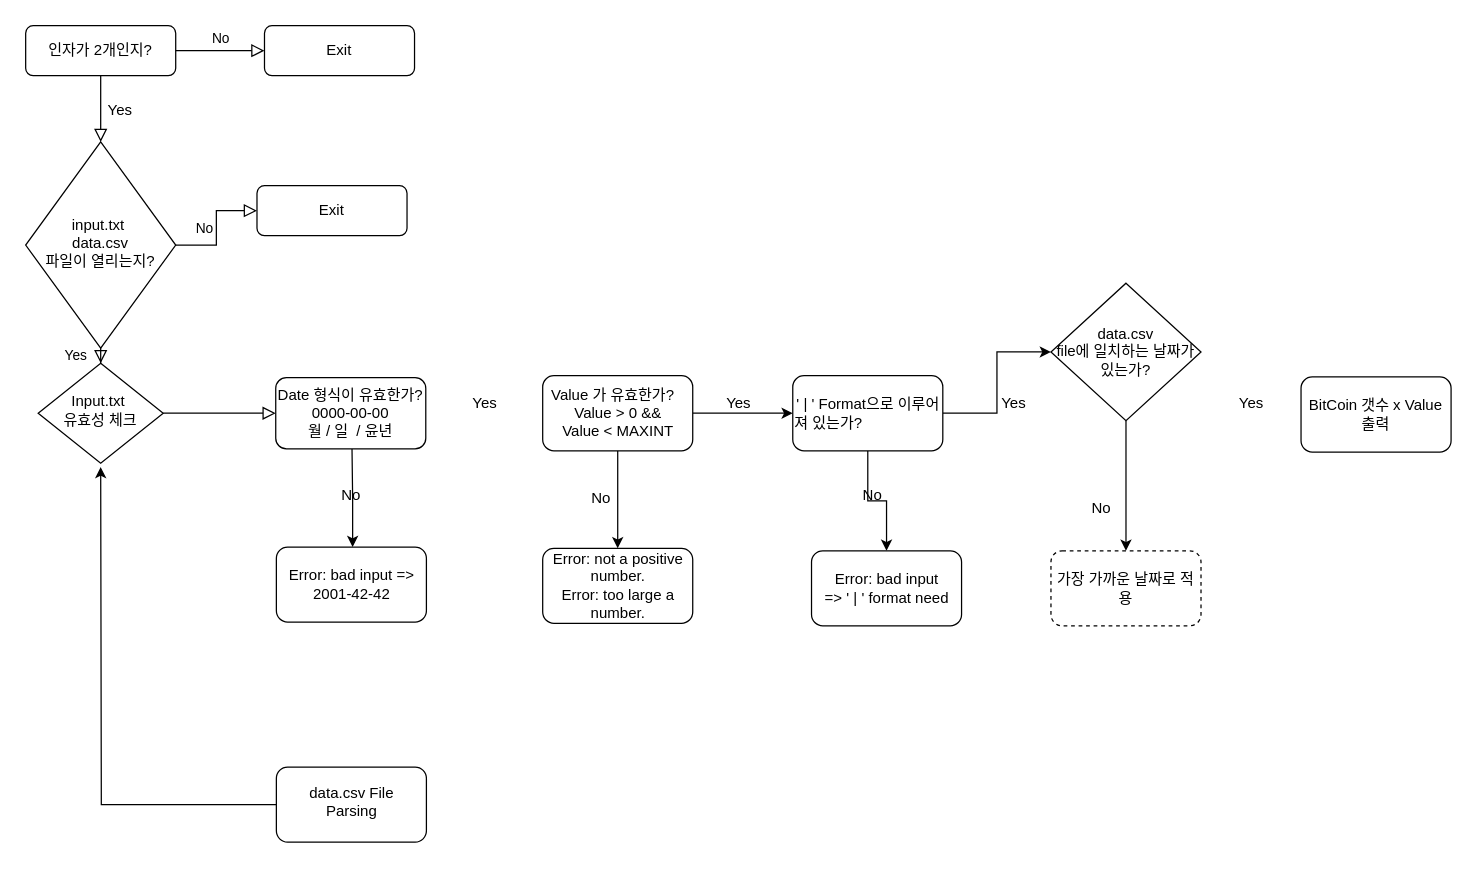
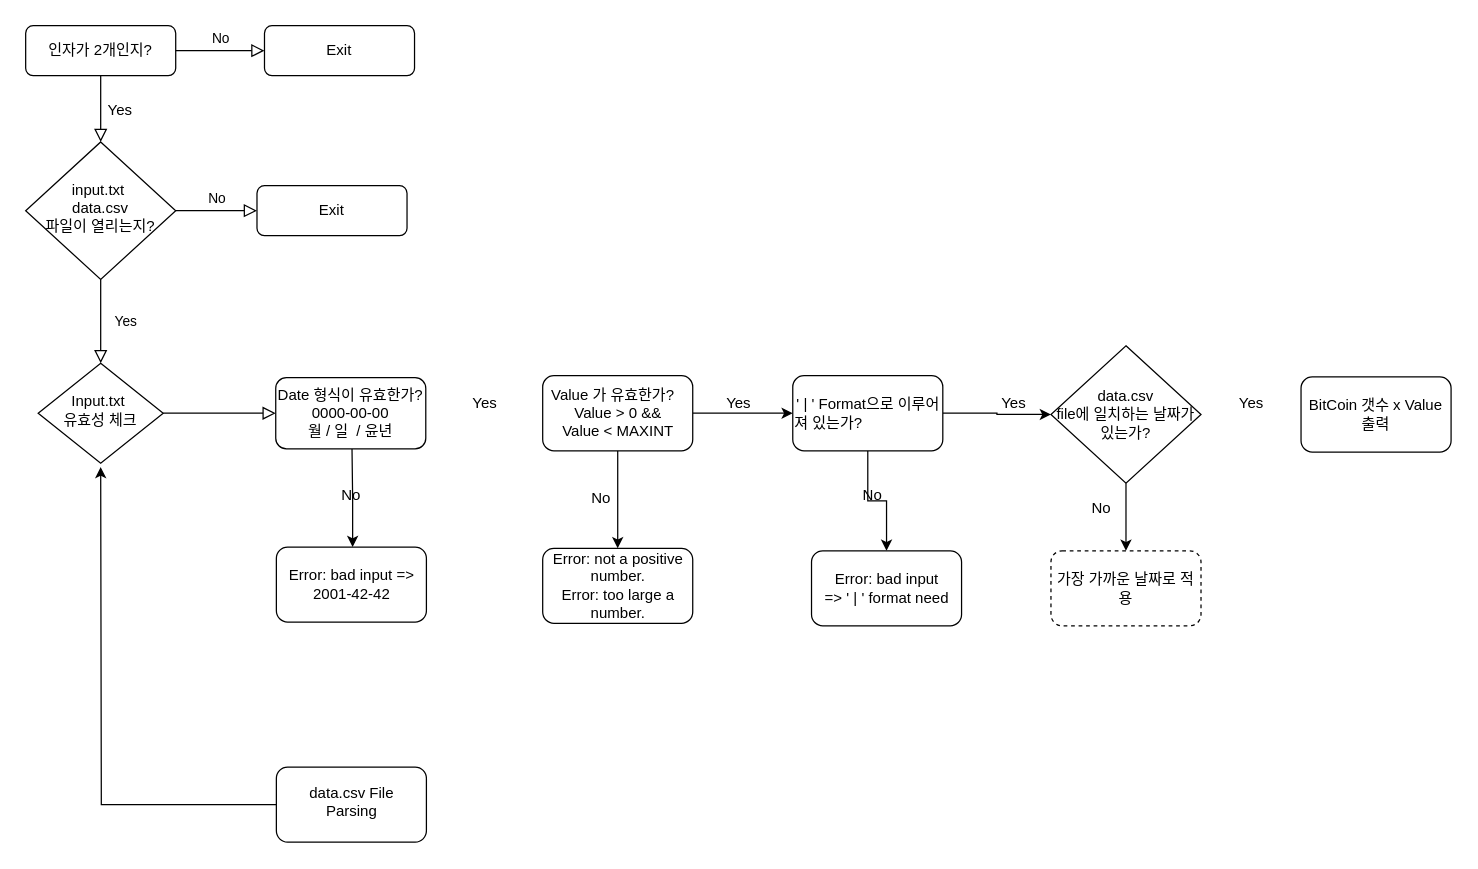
(101, 245) -> (101, 211)
(1126, 352) -> (1126, 414)
